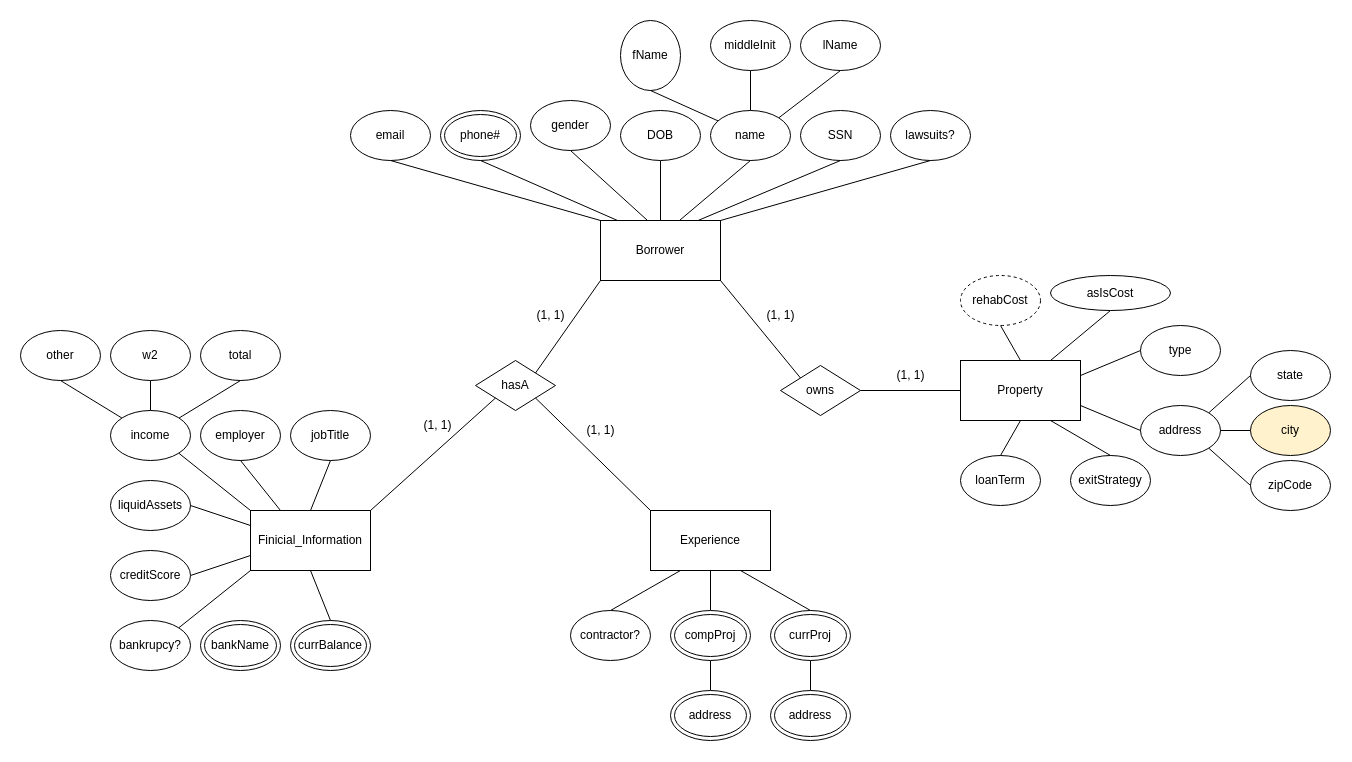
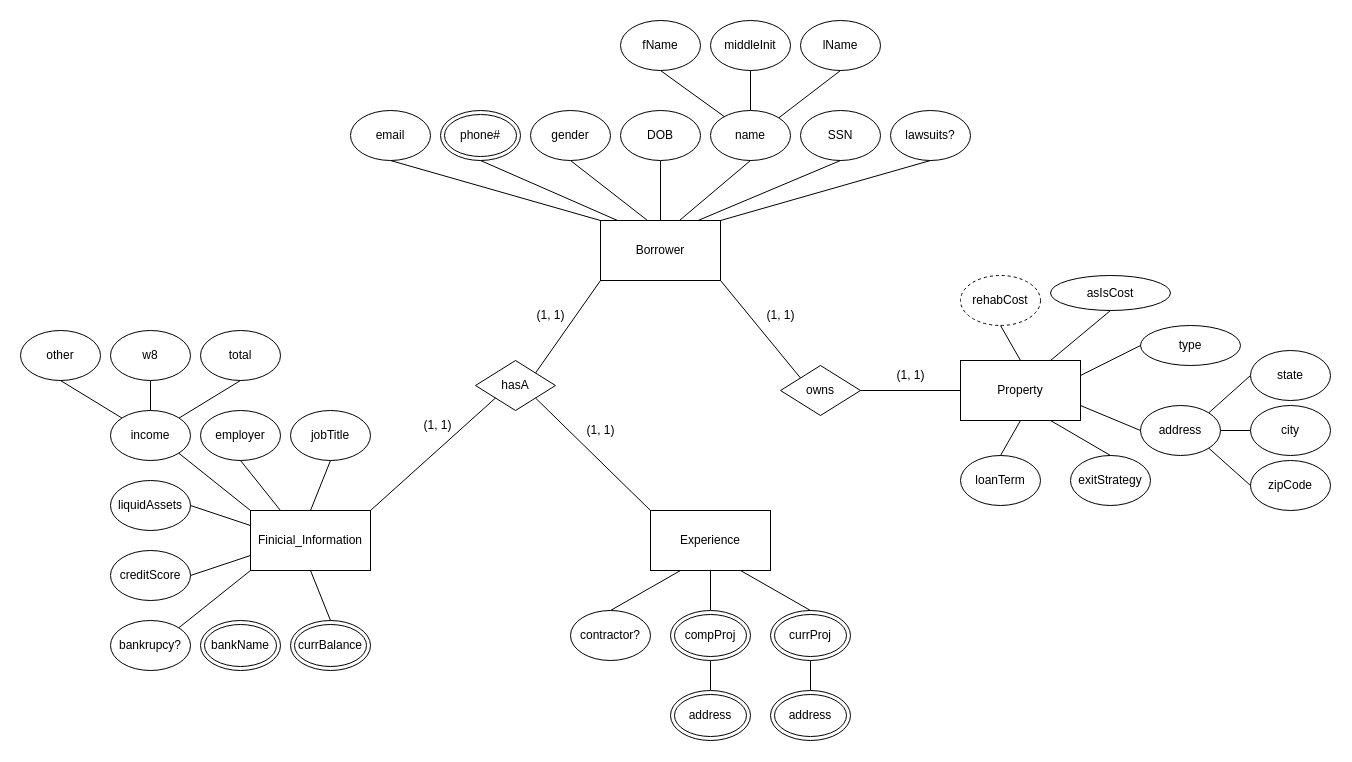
(651, 56) -> (661, 46)
(571, 126) -> (571, 136)
(1181, 351) -> (1191, 346)
(151, 356) -> (151, 356)
(1291, 431) -> (1291, 431)
